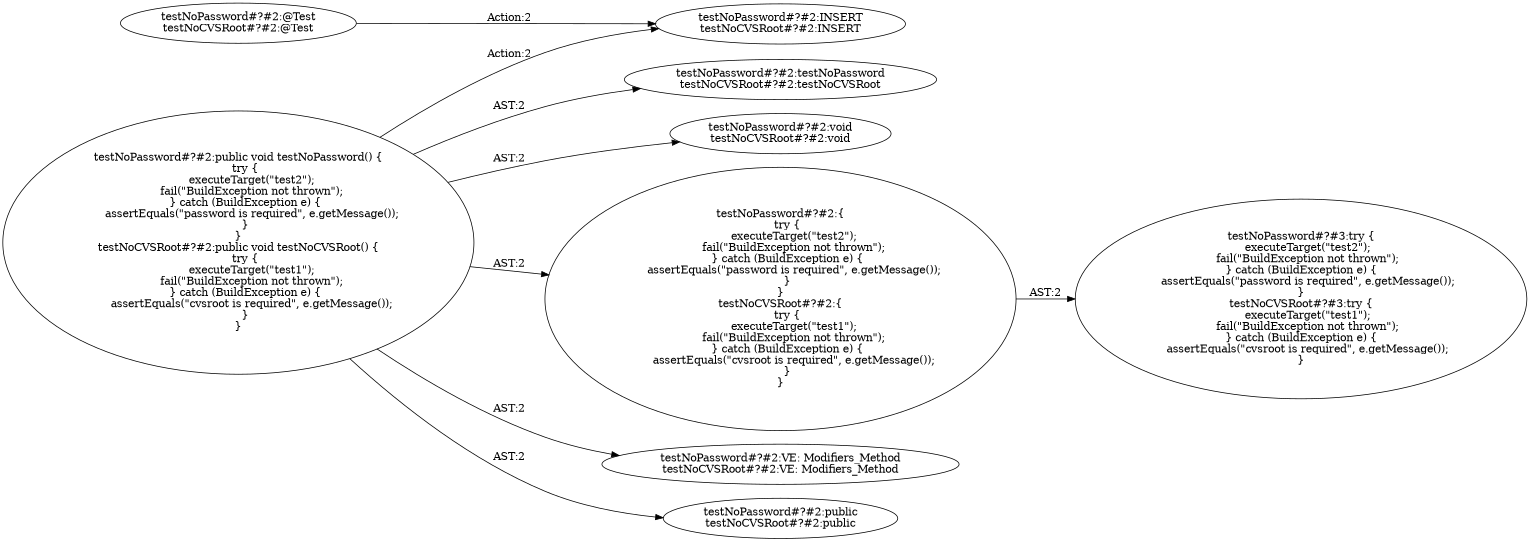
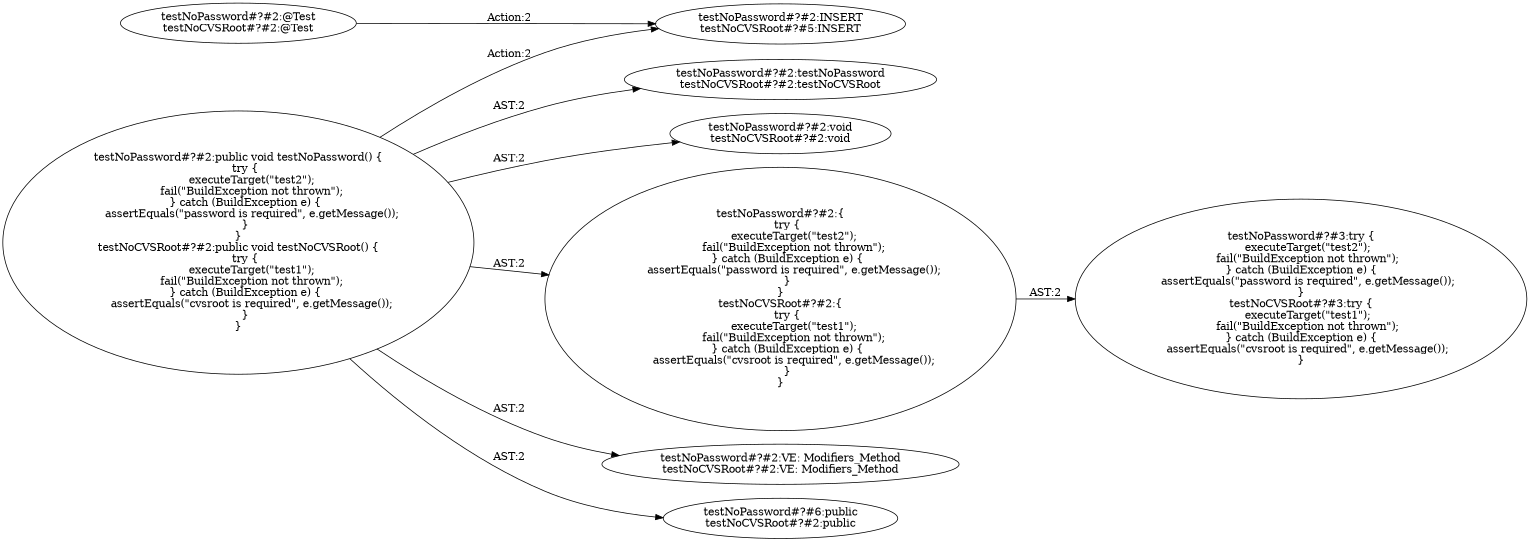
(780, 24) -> (780, 24)
(780, 518) -> (780, 518)
